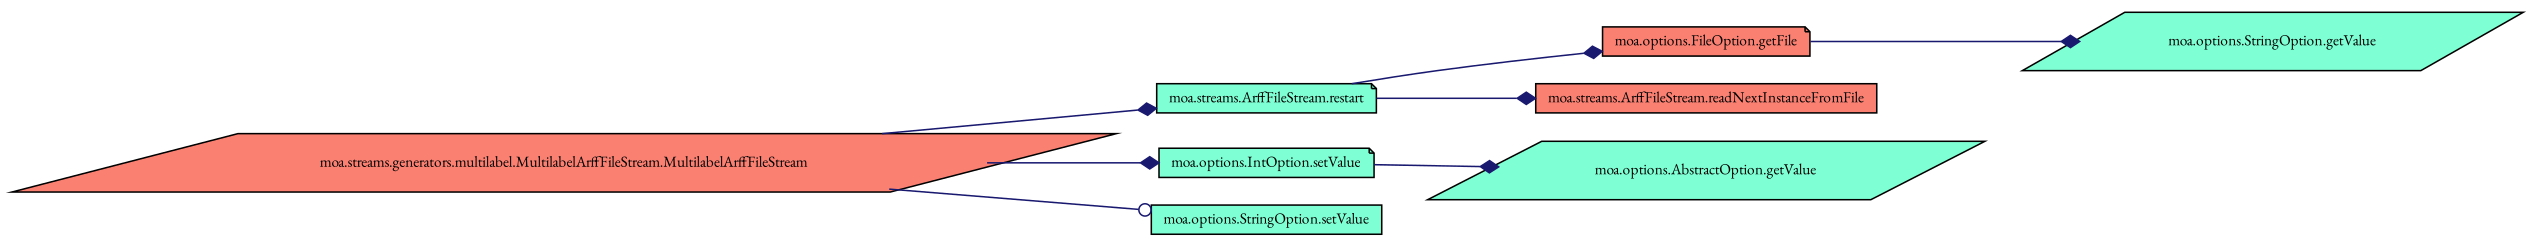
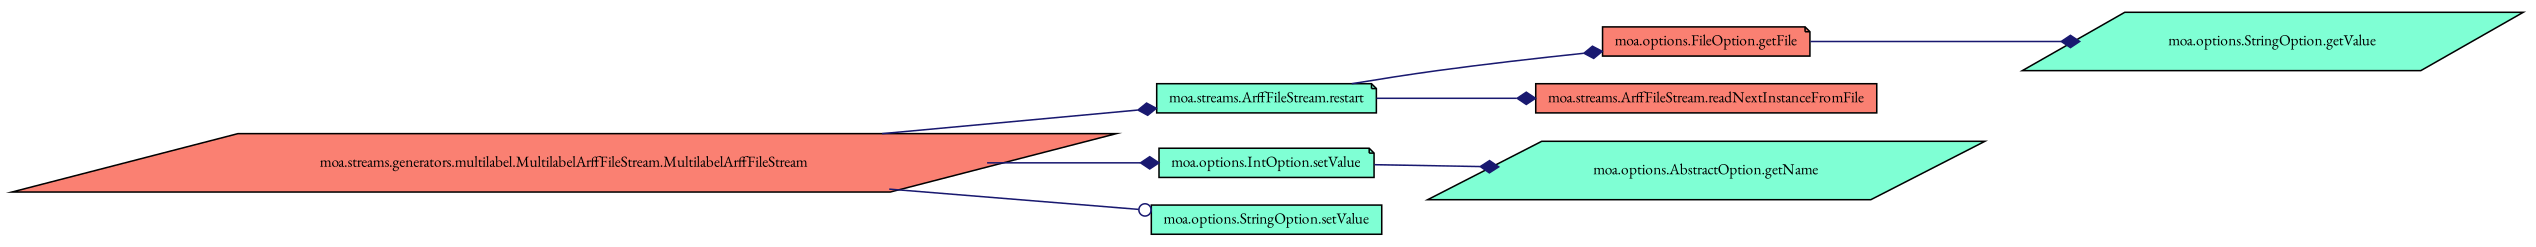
(1706, 171) -> (1706, 171)
